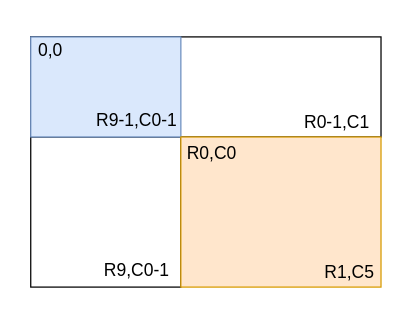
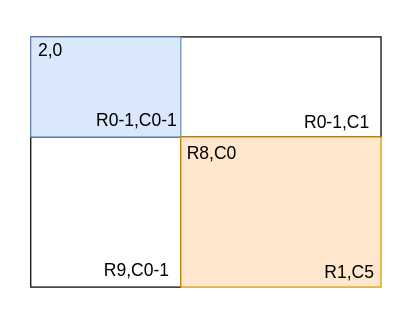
(51, 51) -> (51, 51)
(137, 121) -> (137, 121)
(212, 153) -> (212, 153)
